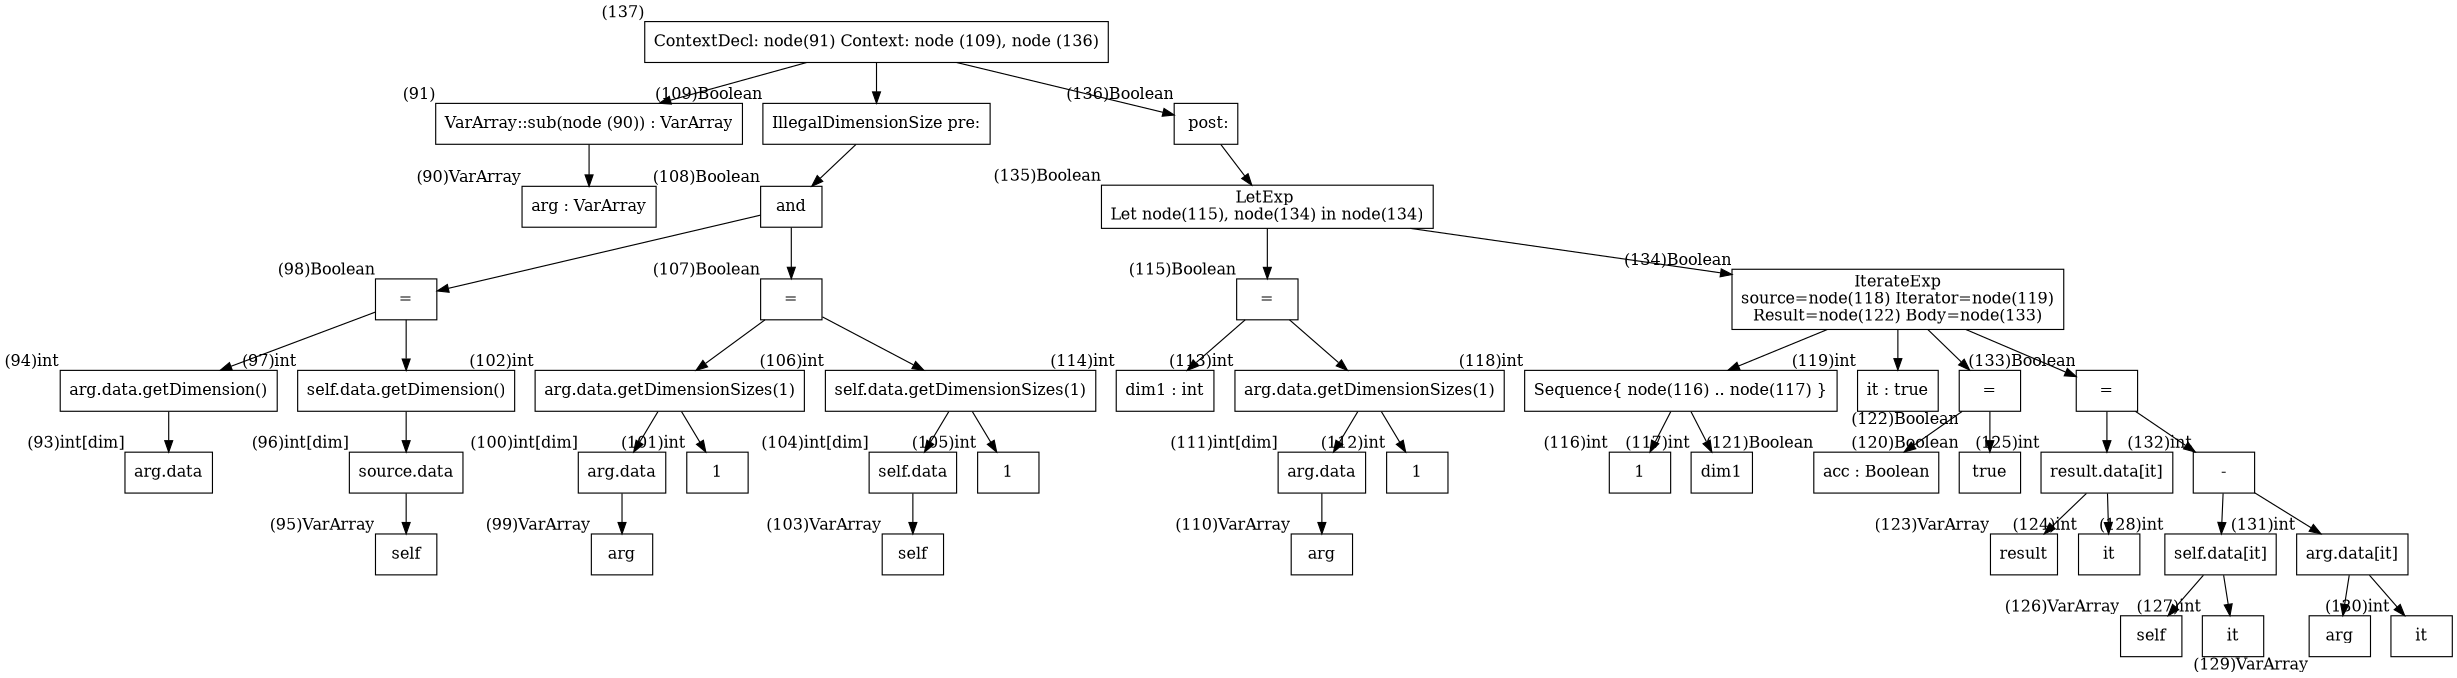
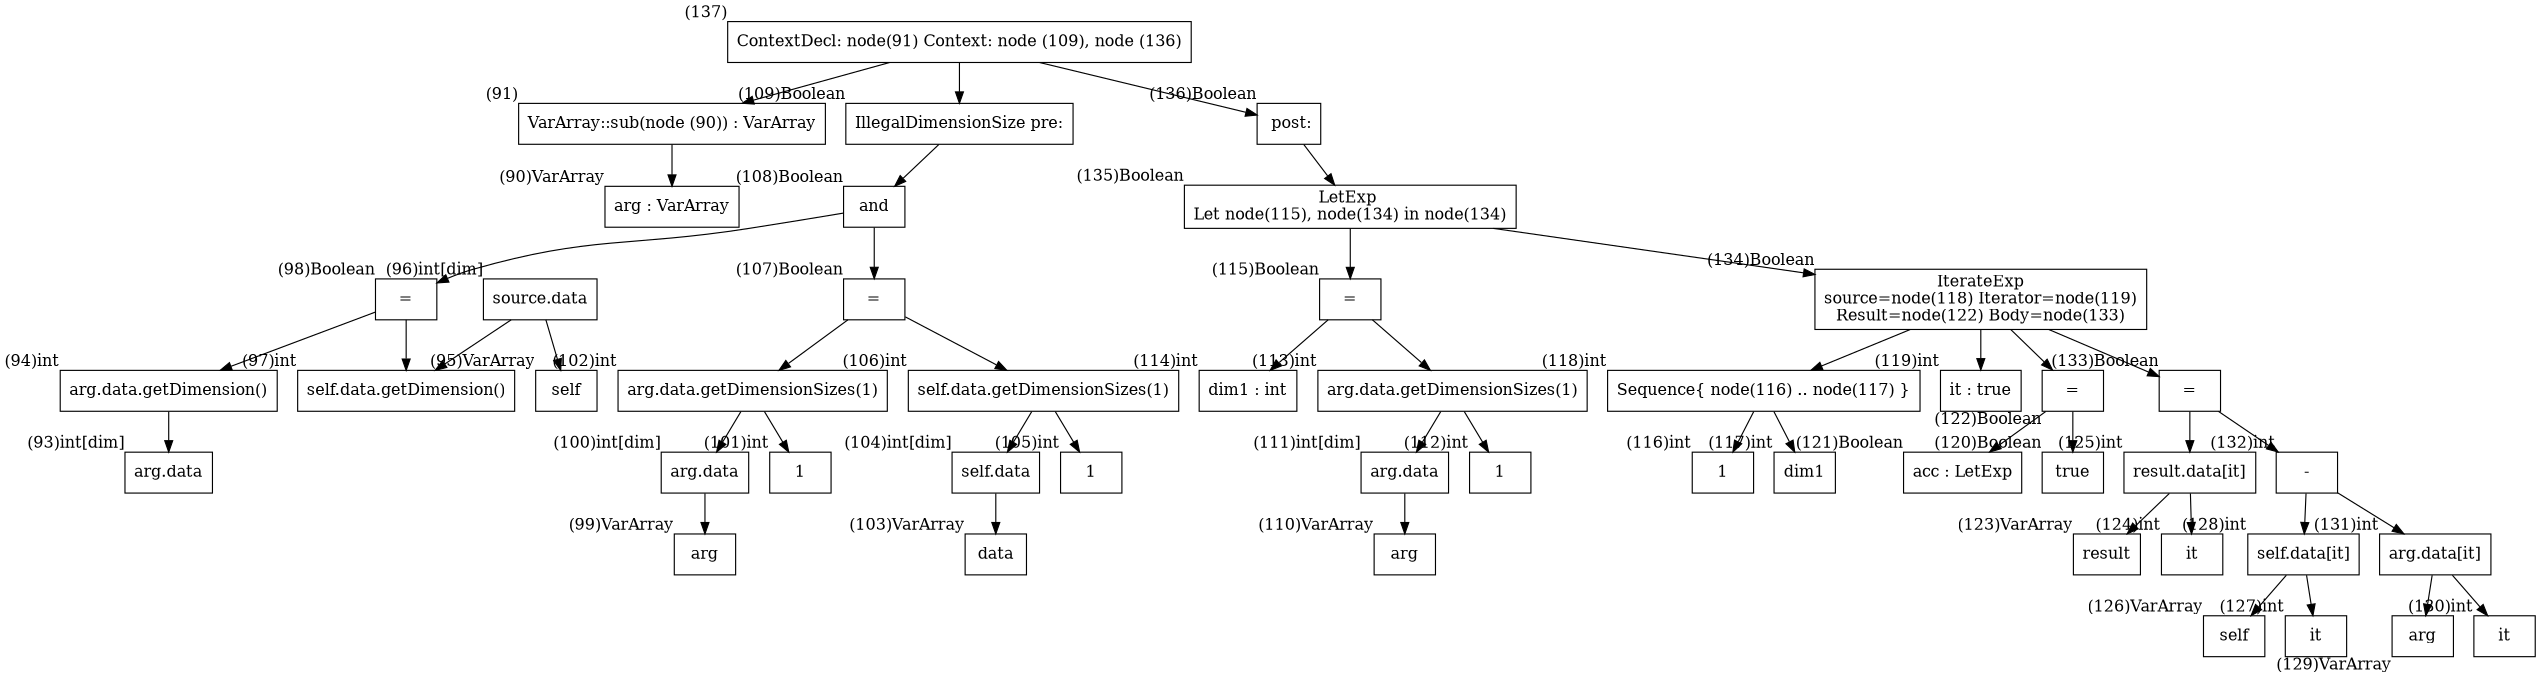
(406, 426) -> (478, 342)
(1876, 473) -> (1963, 473)
(913, 554) -> (996, 554)
